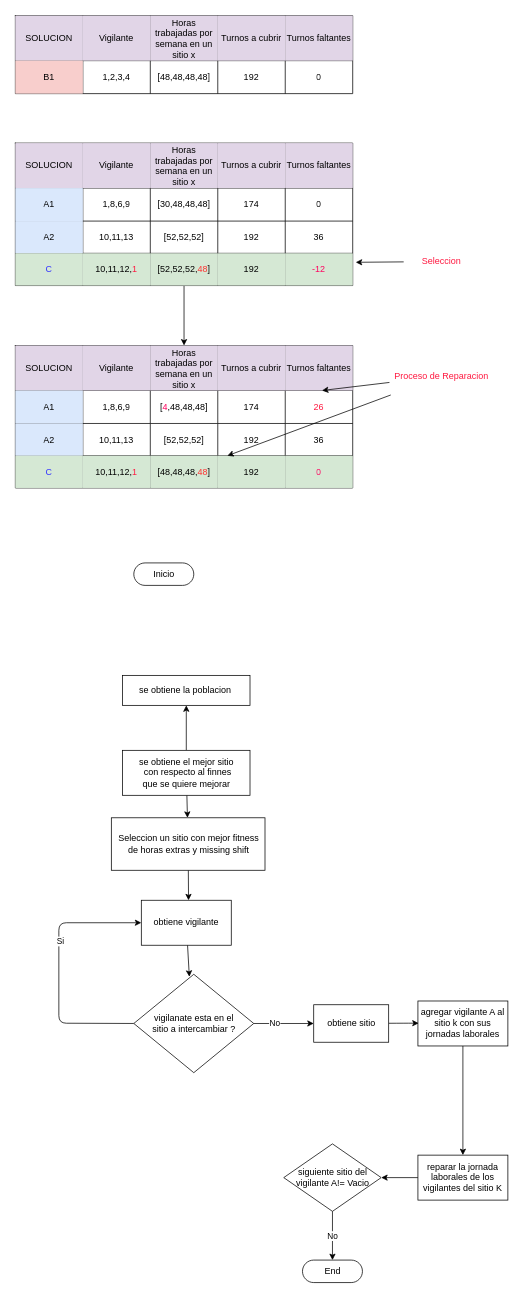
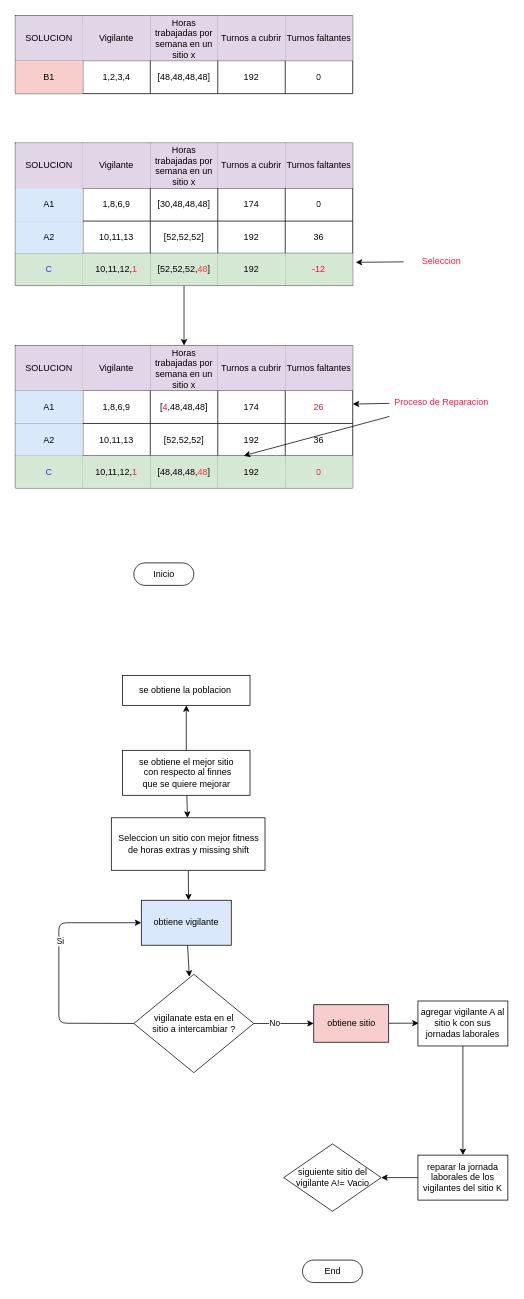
(441, 376) -> (441, 402)
(186, 923) -> (186, 923)
(351, 1024) -> (351, 1024)
(333, 1233) -> none
